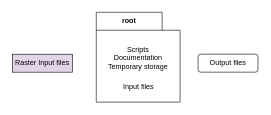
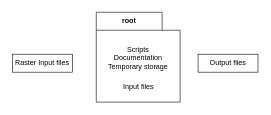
(42, 63) -> (42, 63)
(228, 63) -> (228, 63)
